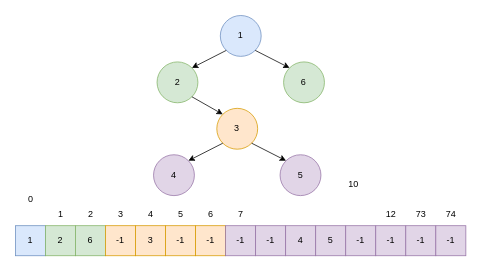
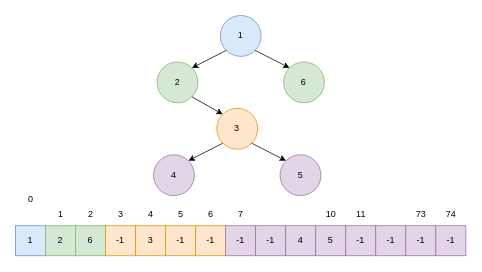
(353, 184) -> (330, 214)
none -> (360, 214)
(390, 214) -> none
